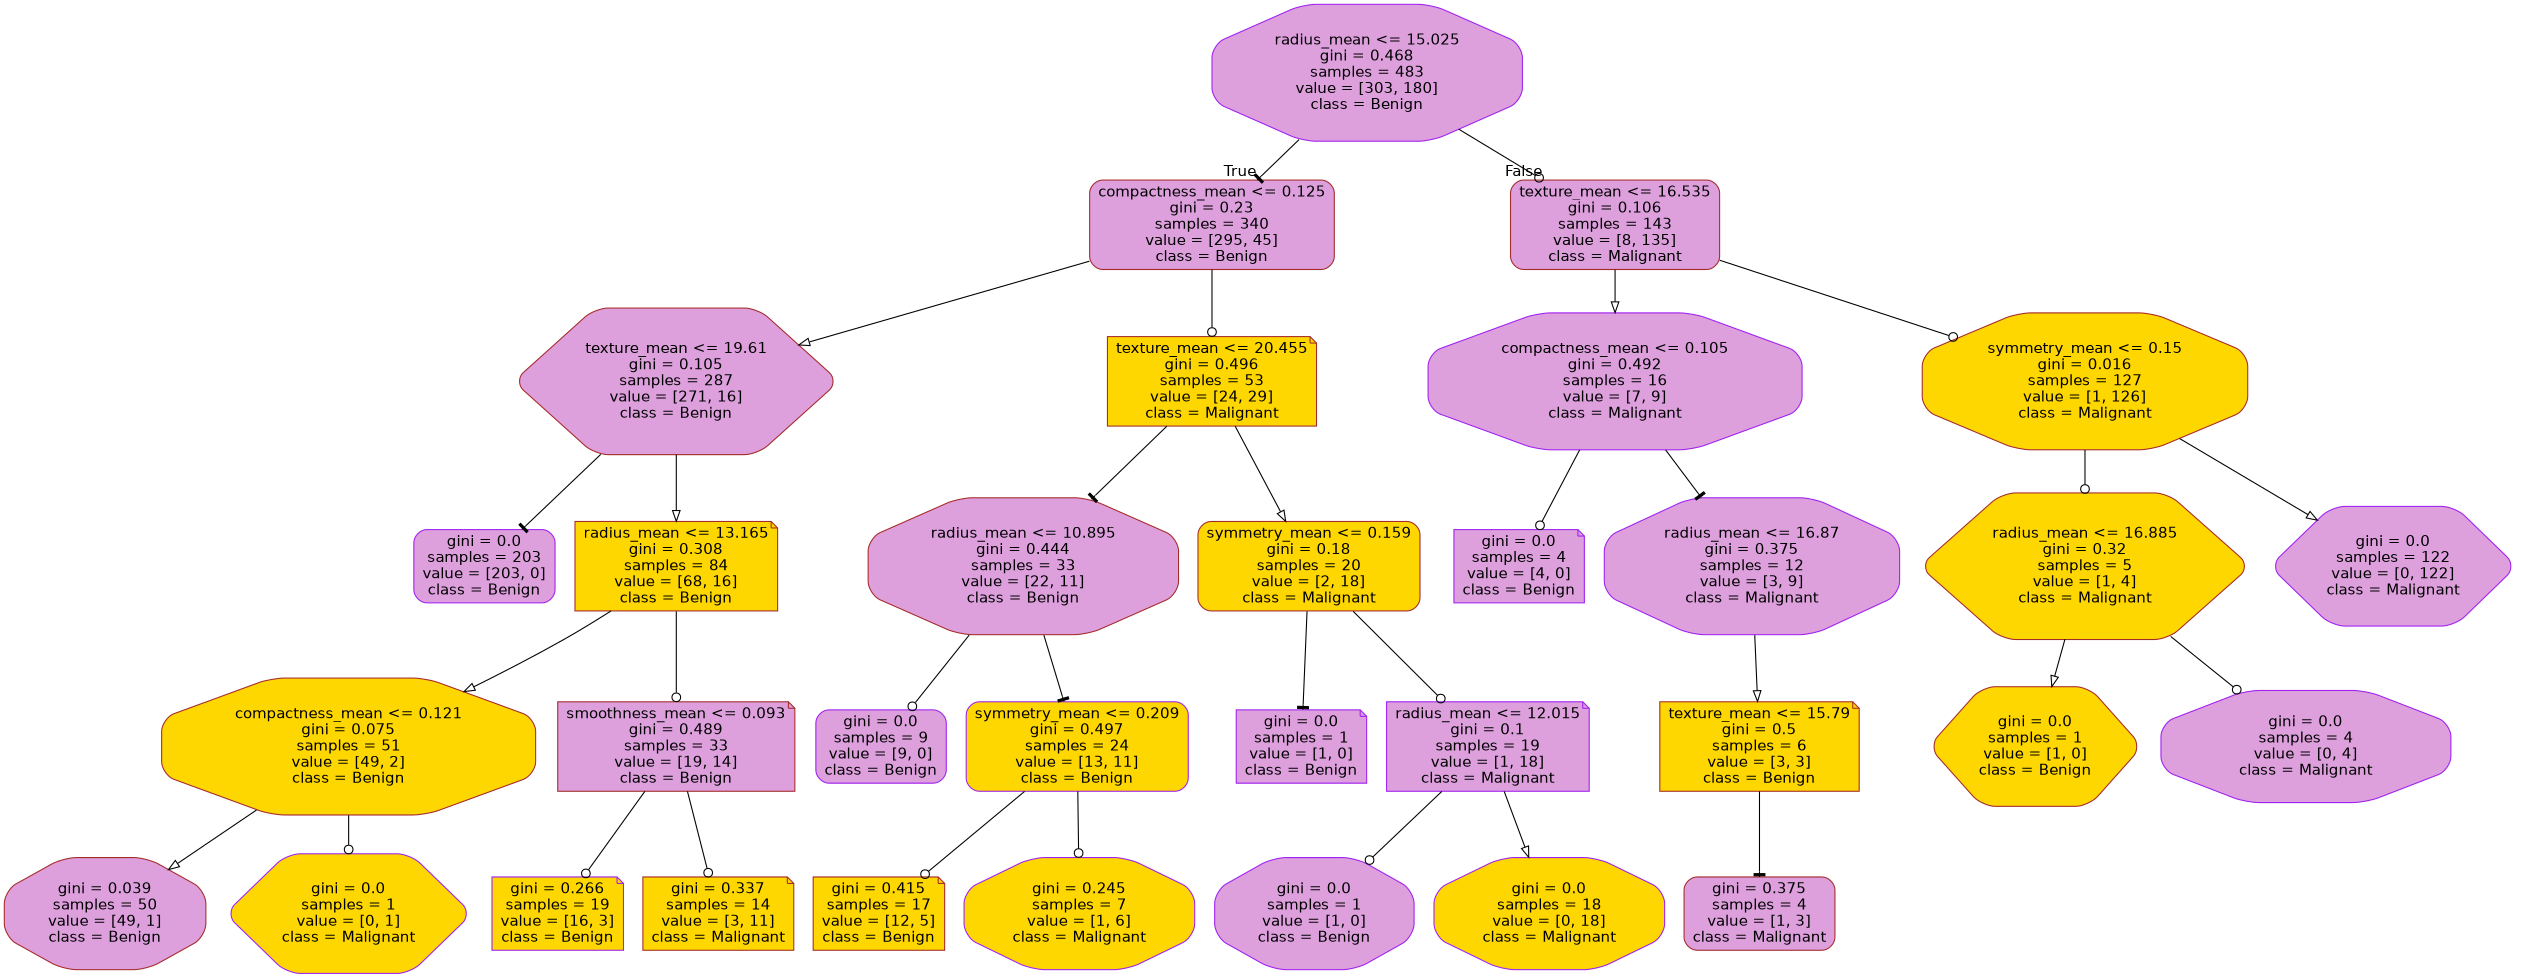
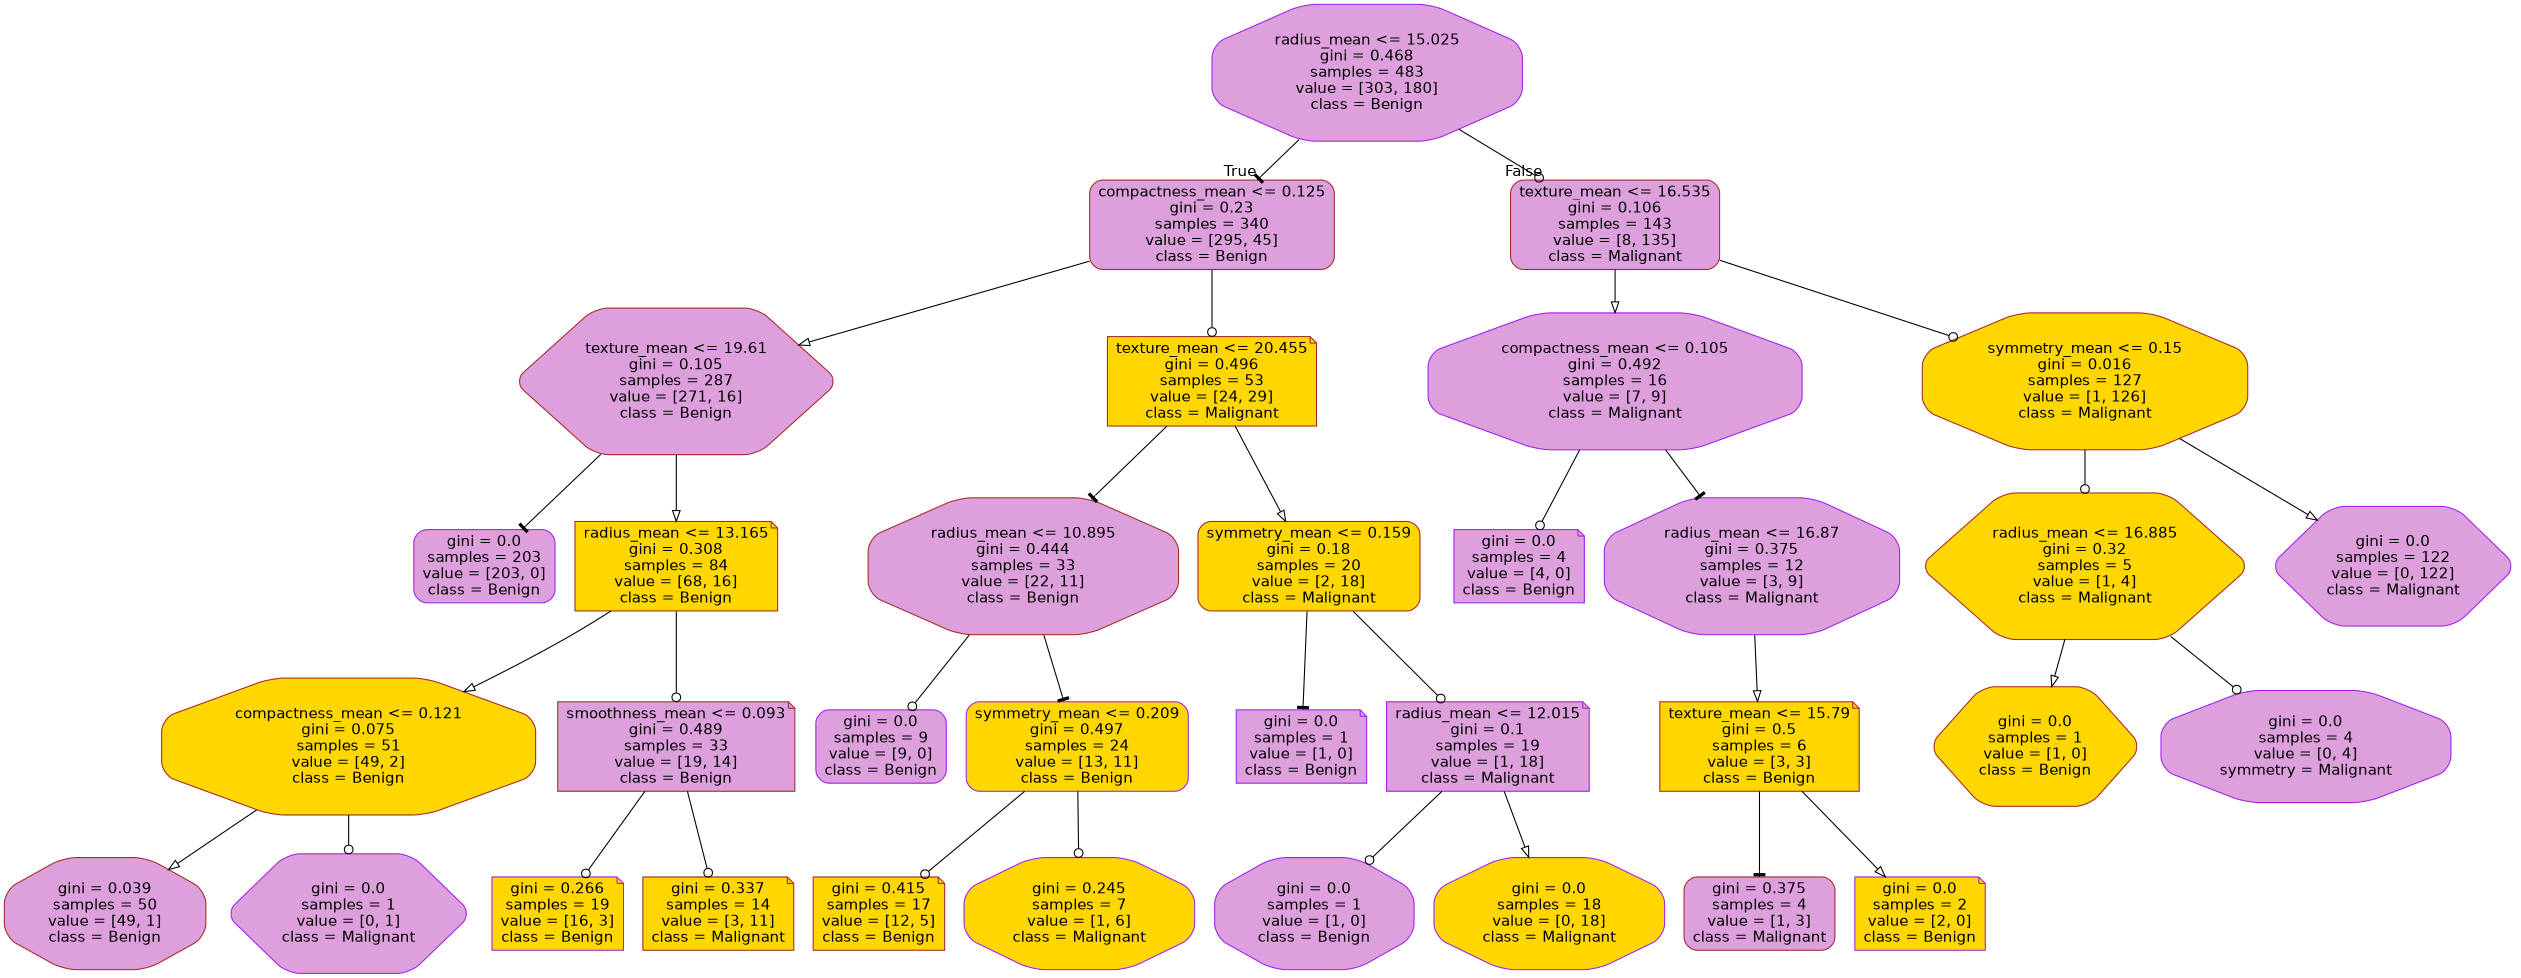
(2306, 747) -> (2306, 747)
(349, 914) -> (349, 914)
none -> (1920, 914)
